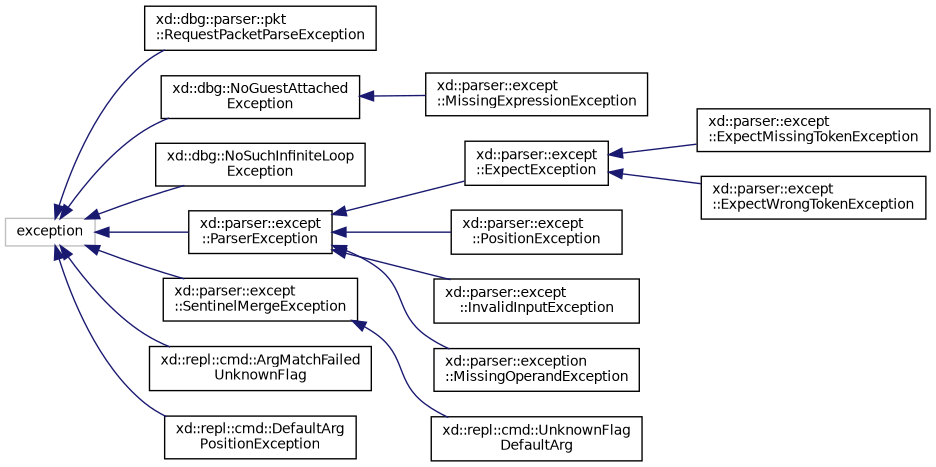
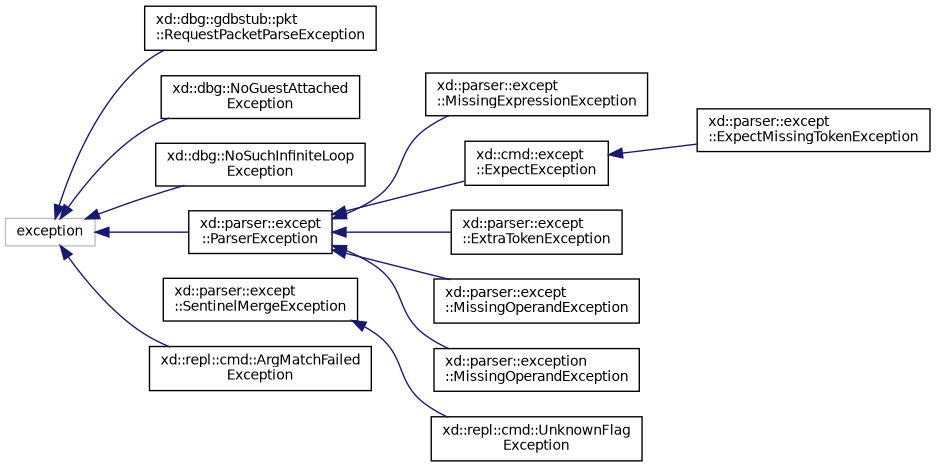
(260, 28) -> (260, 28)
(400, 96) -> (400, 167)
(537, 163) -> (537, 163)
(814, 198) -> none
(537, 232) -> (537, 232)
(141, 265) -> none
(537, 301) -> (537, 301)
(260, 369) -> (260, 369)
(260, 437) -> none
(537, 439) -> (537, 439)
